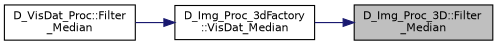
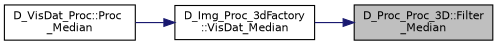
(70, 23) -> (70, 23)
(424, 23) -> (424, 23)
